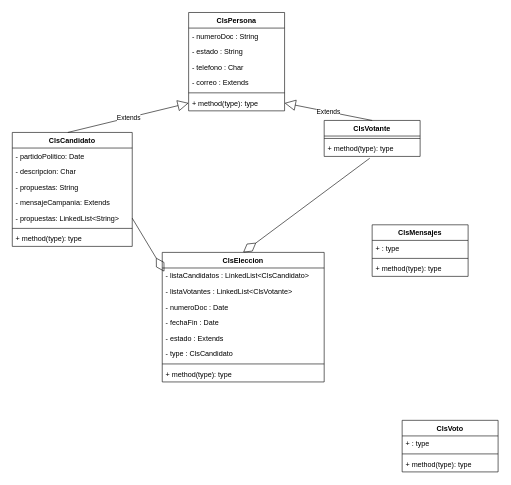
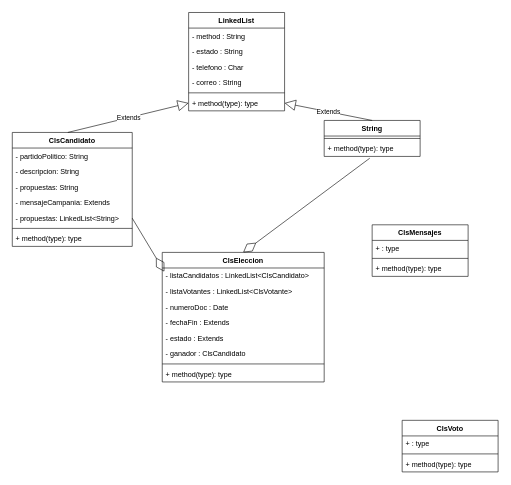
(236, 20) -> (236, 20)
(228, 36) -> (222, 36)
(225, 83) -> (222, 83)
(372, 128) -> (372, 128)
(55, 156) -> (59, 156)
(49, 172) -> (52, 172)
(195, 323) -> (201, 323)
(202, 354) -> (208, 354)
